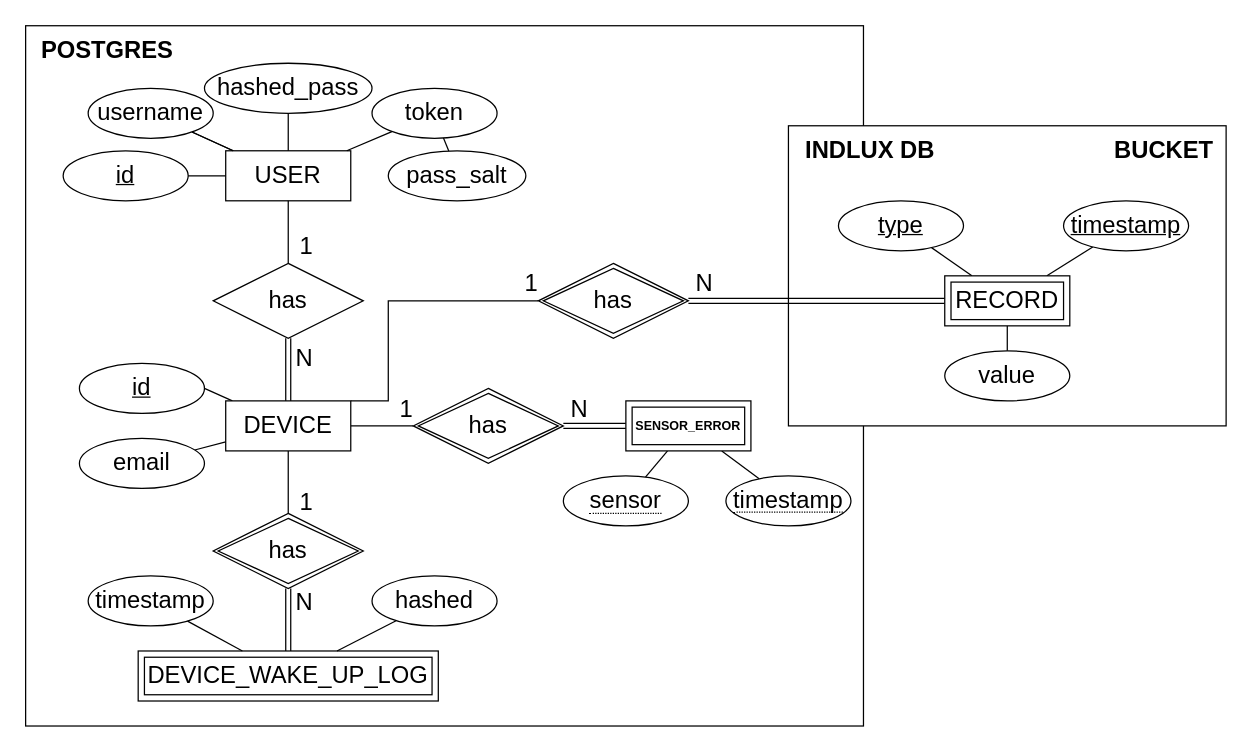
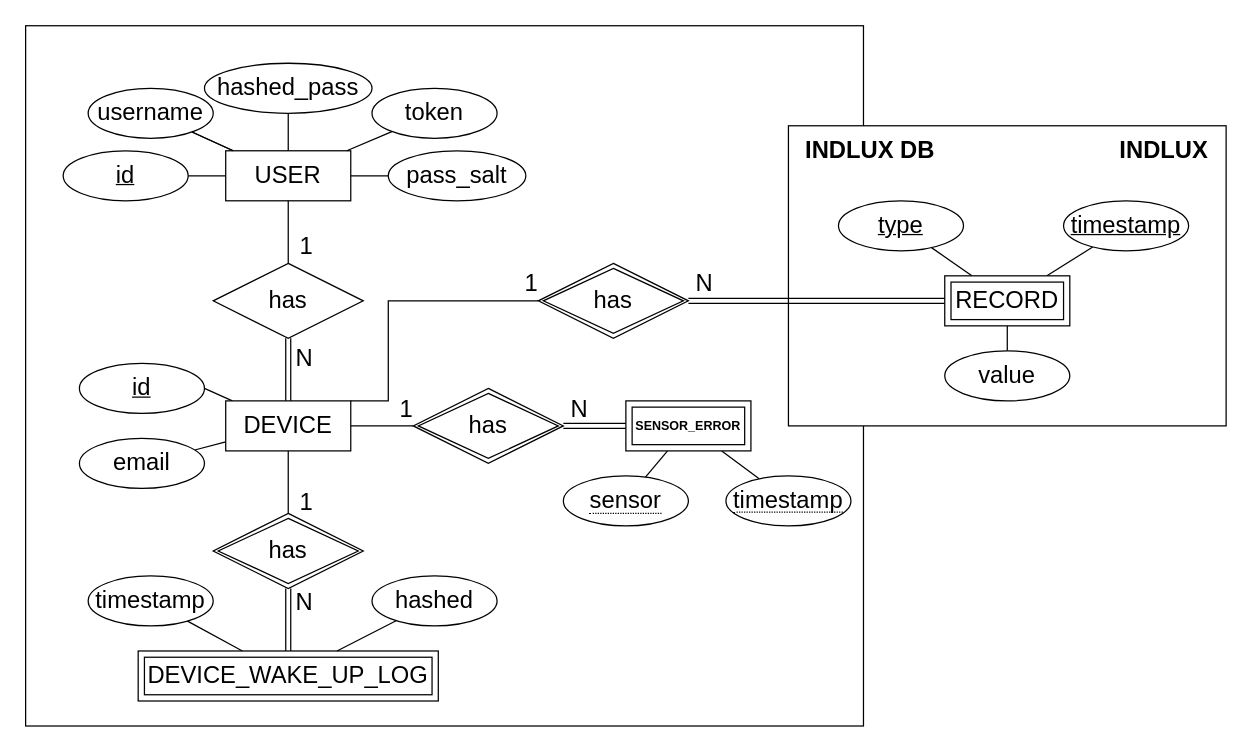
(107, 51) -> none
(446, 145) -> (370, 176)
(1164, 151) -> (1164, 151)
